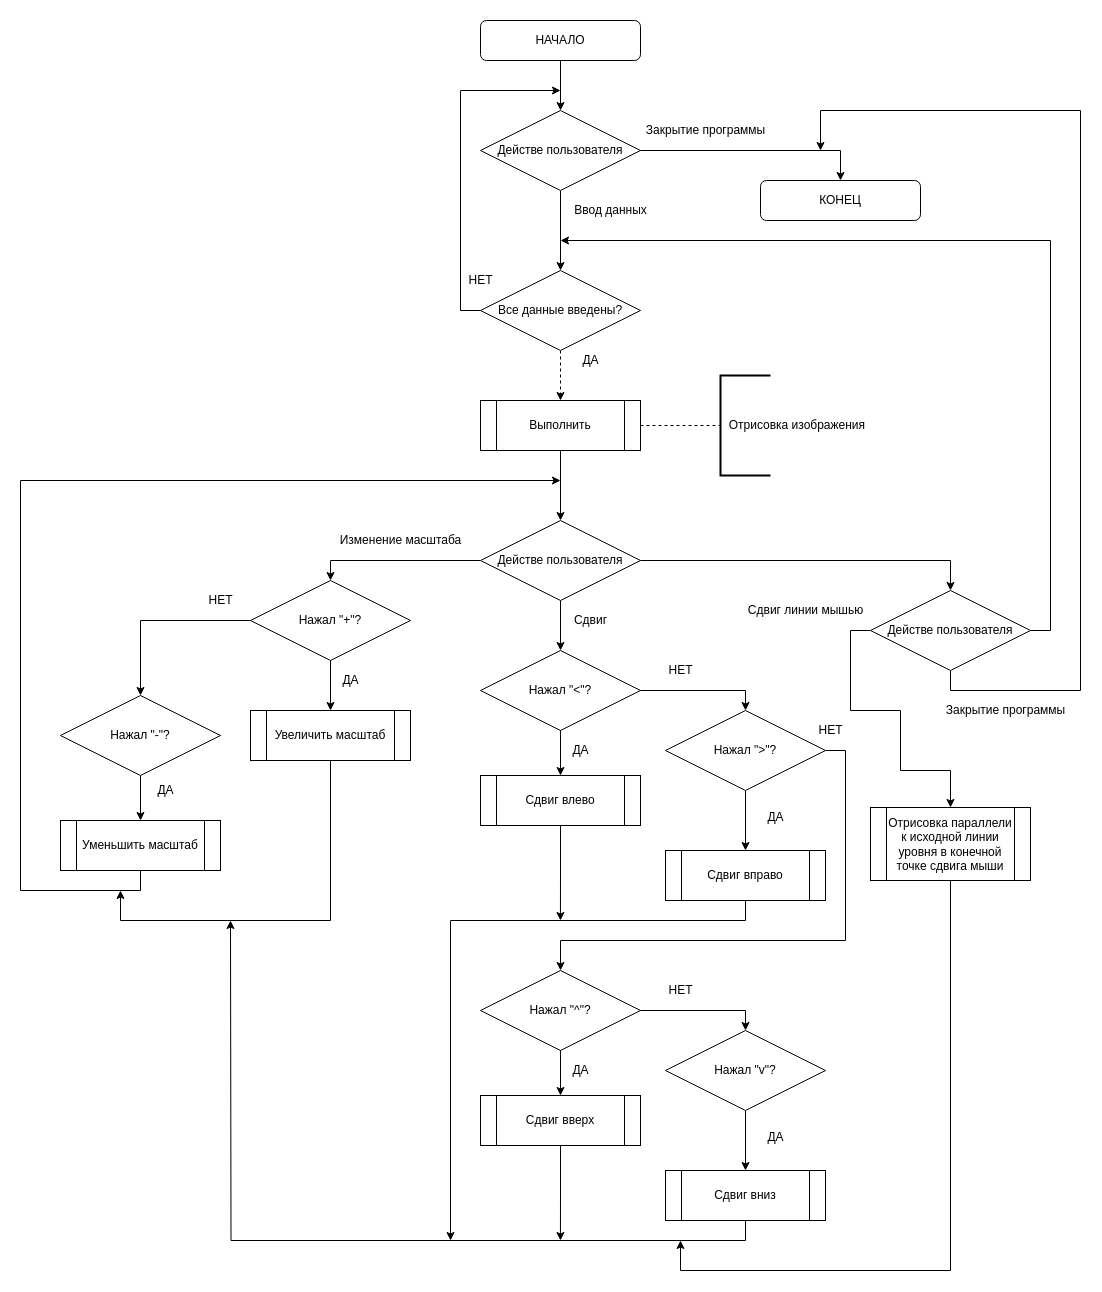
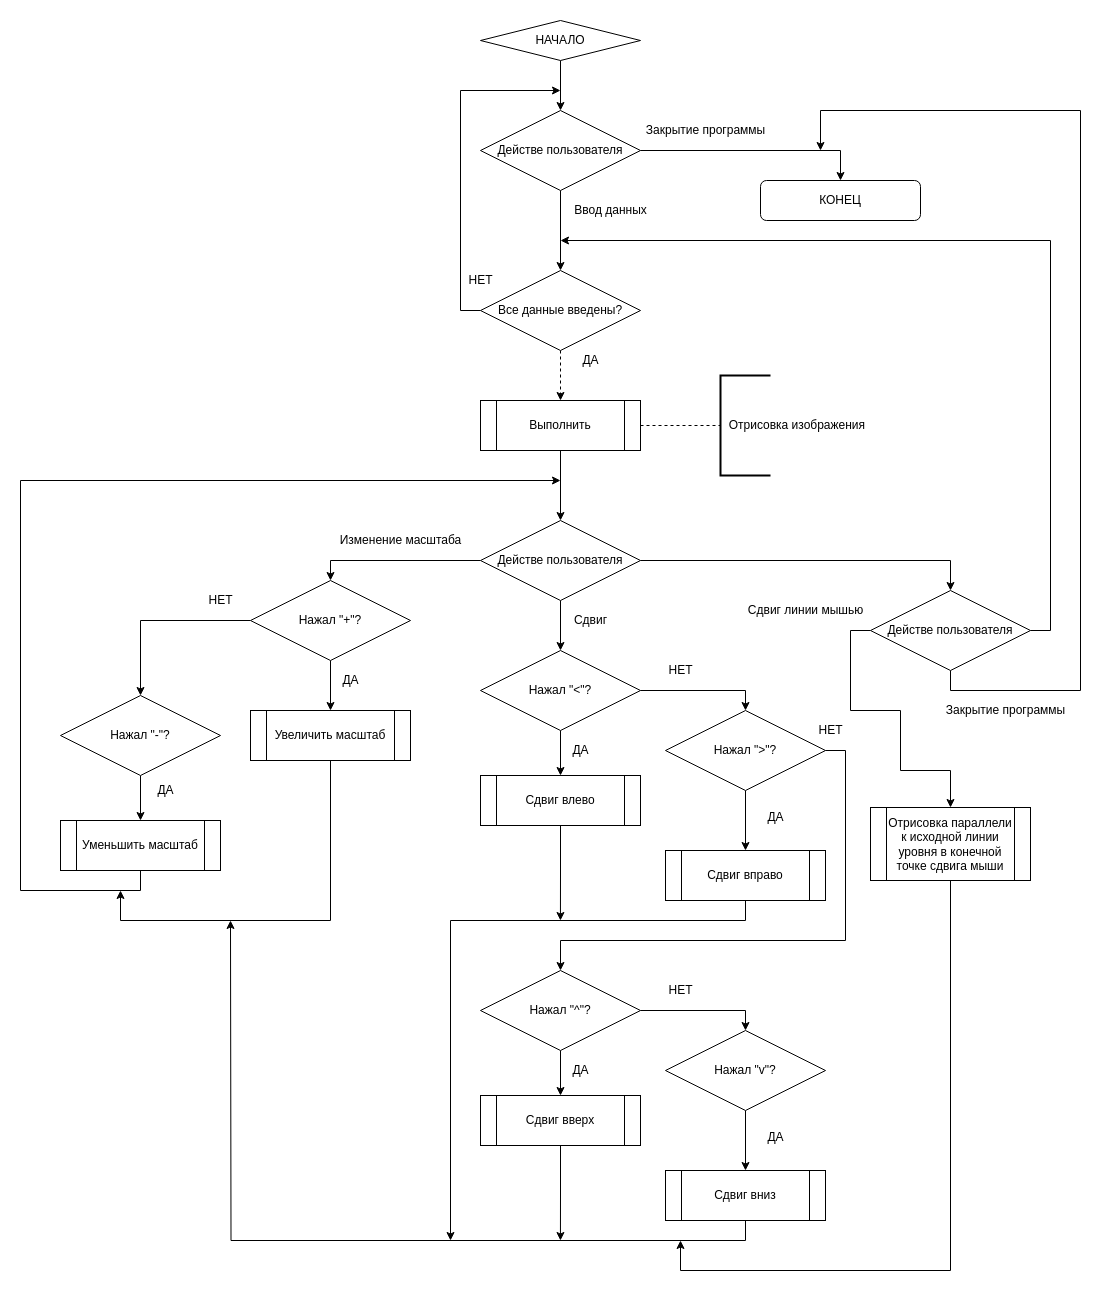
(561, 41) -> (561, 41)
